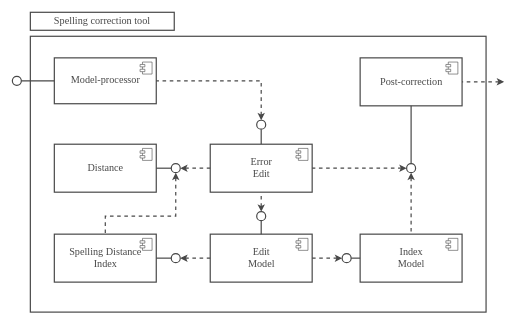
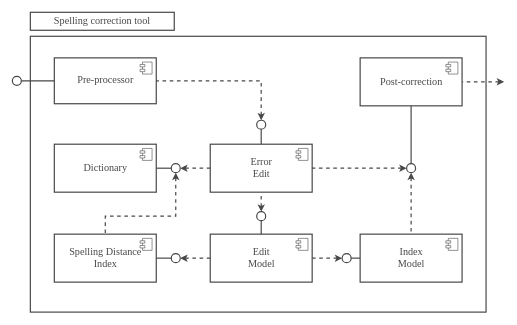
(106, 81) -> (106, 81)
(106, 168) -> (106, 168)
